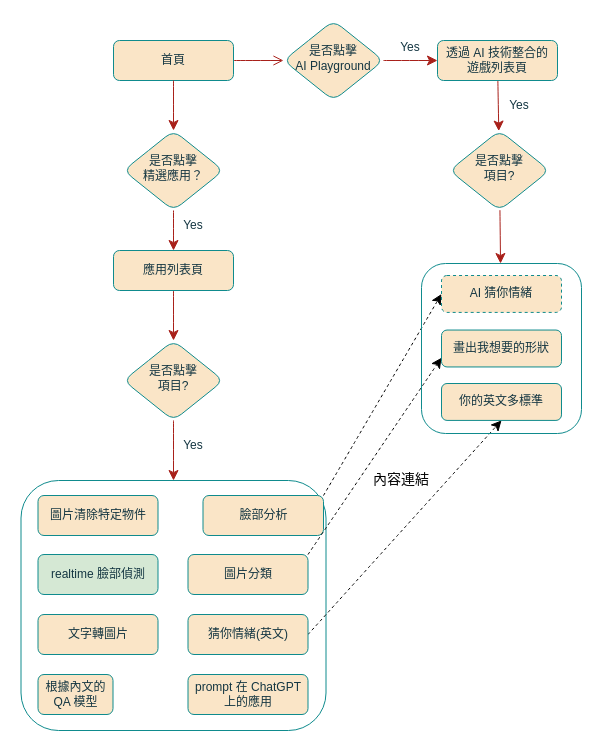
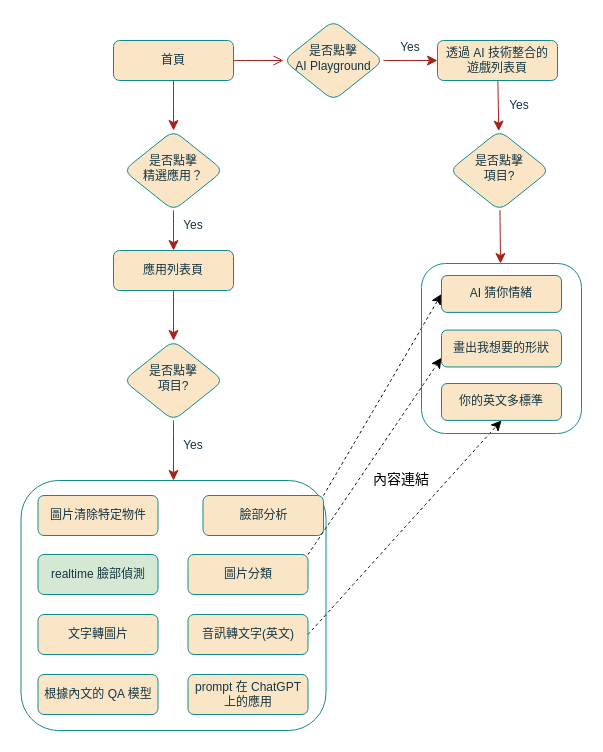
(502, 294) -> (502, 294)
(249, 635) -> (249, 635)
(76, 695) -> (98, 695)
